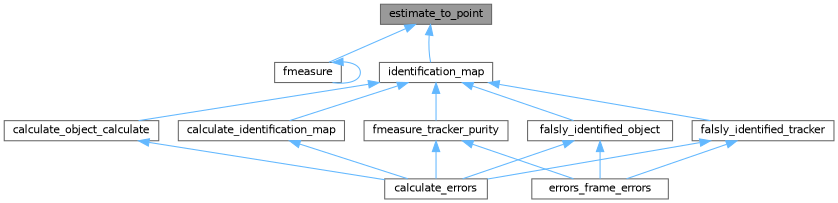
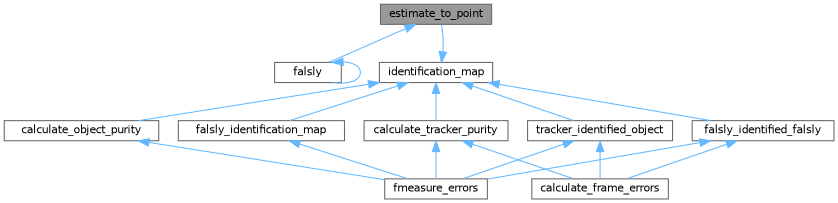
(429, 49) -> (443, 38)
(308, 72) -> (308, 72)
(81, 131) -> (81, 131)
(261, 131) -> (261, 131)
(436, 131) -> (436, 131)
(600, 131) -> (600, 131)
(763, 131) -> (763, 131)
(436, 189) -> (436, 189)
(600, 189) -> (600, 189)
